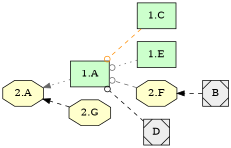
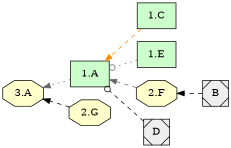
(125, 43) -> (125, 43)
(126, 84) -> (126, 84)
(23, 93) -> (23, 93)
